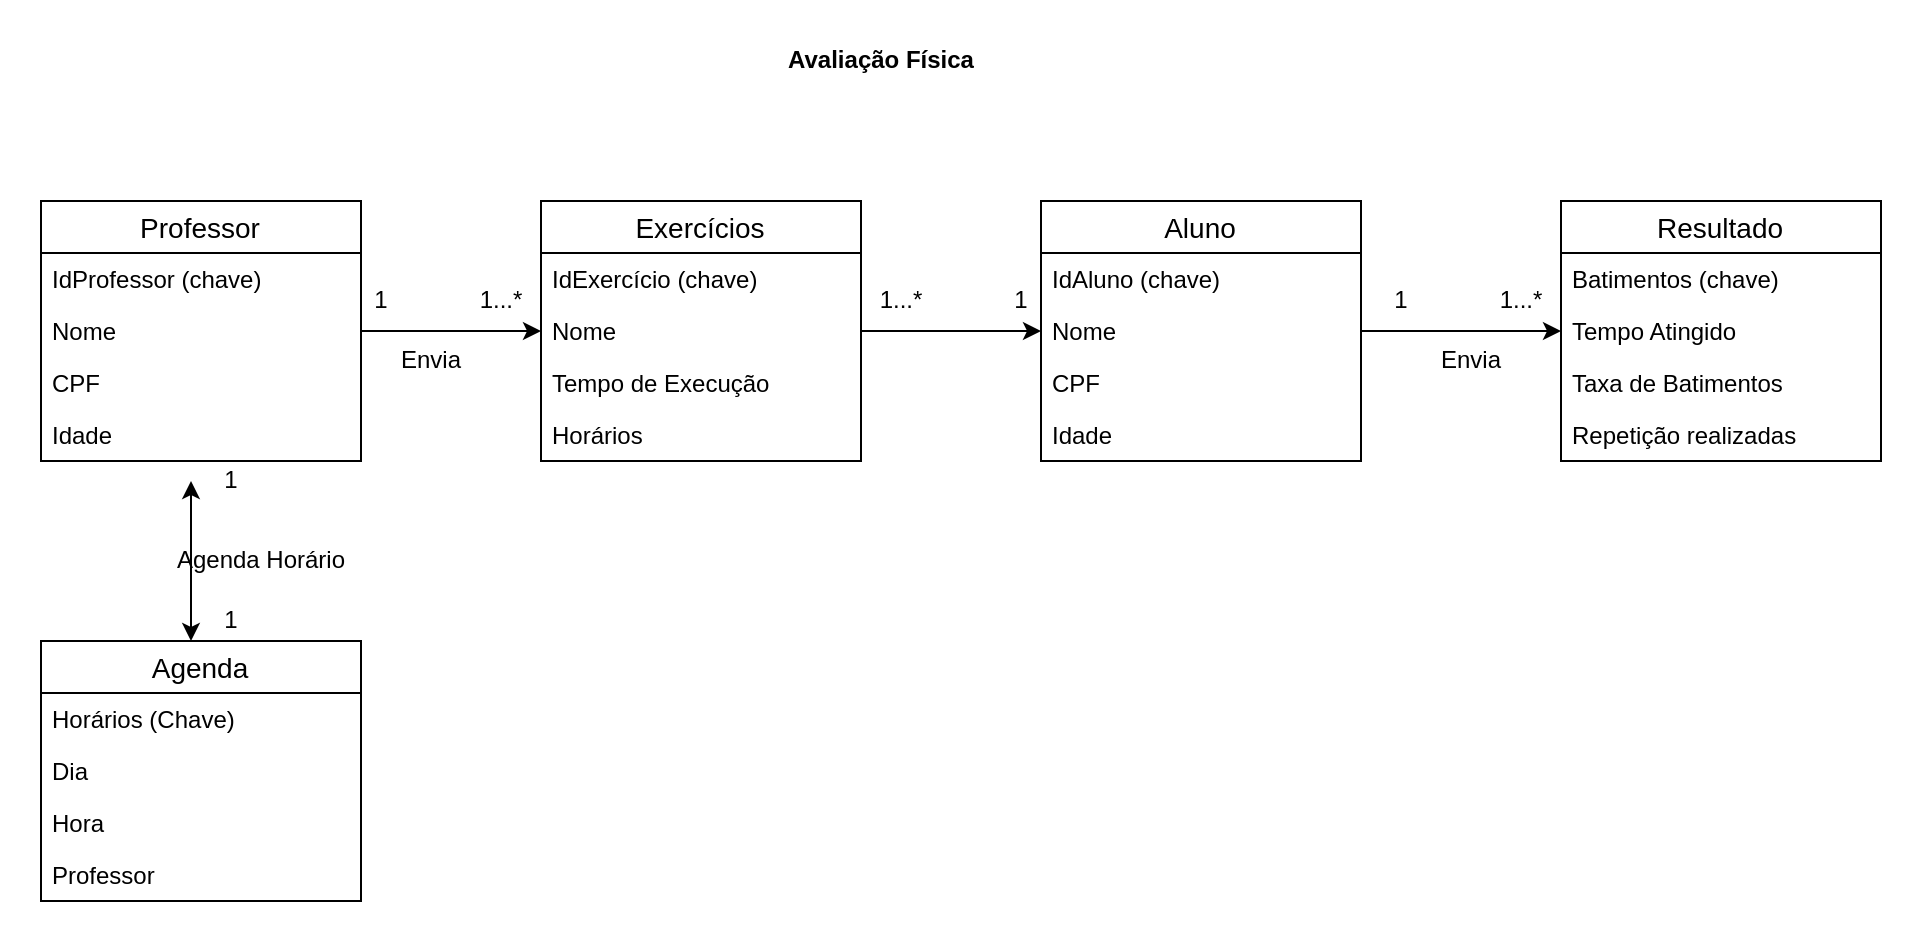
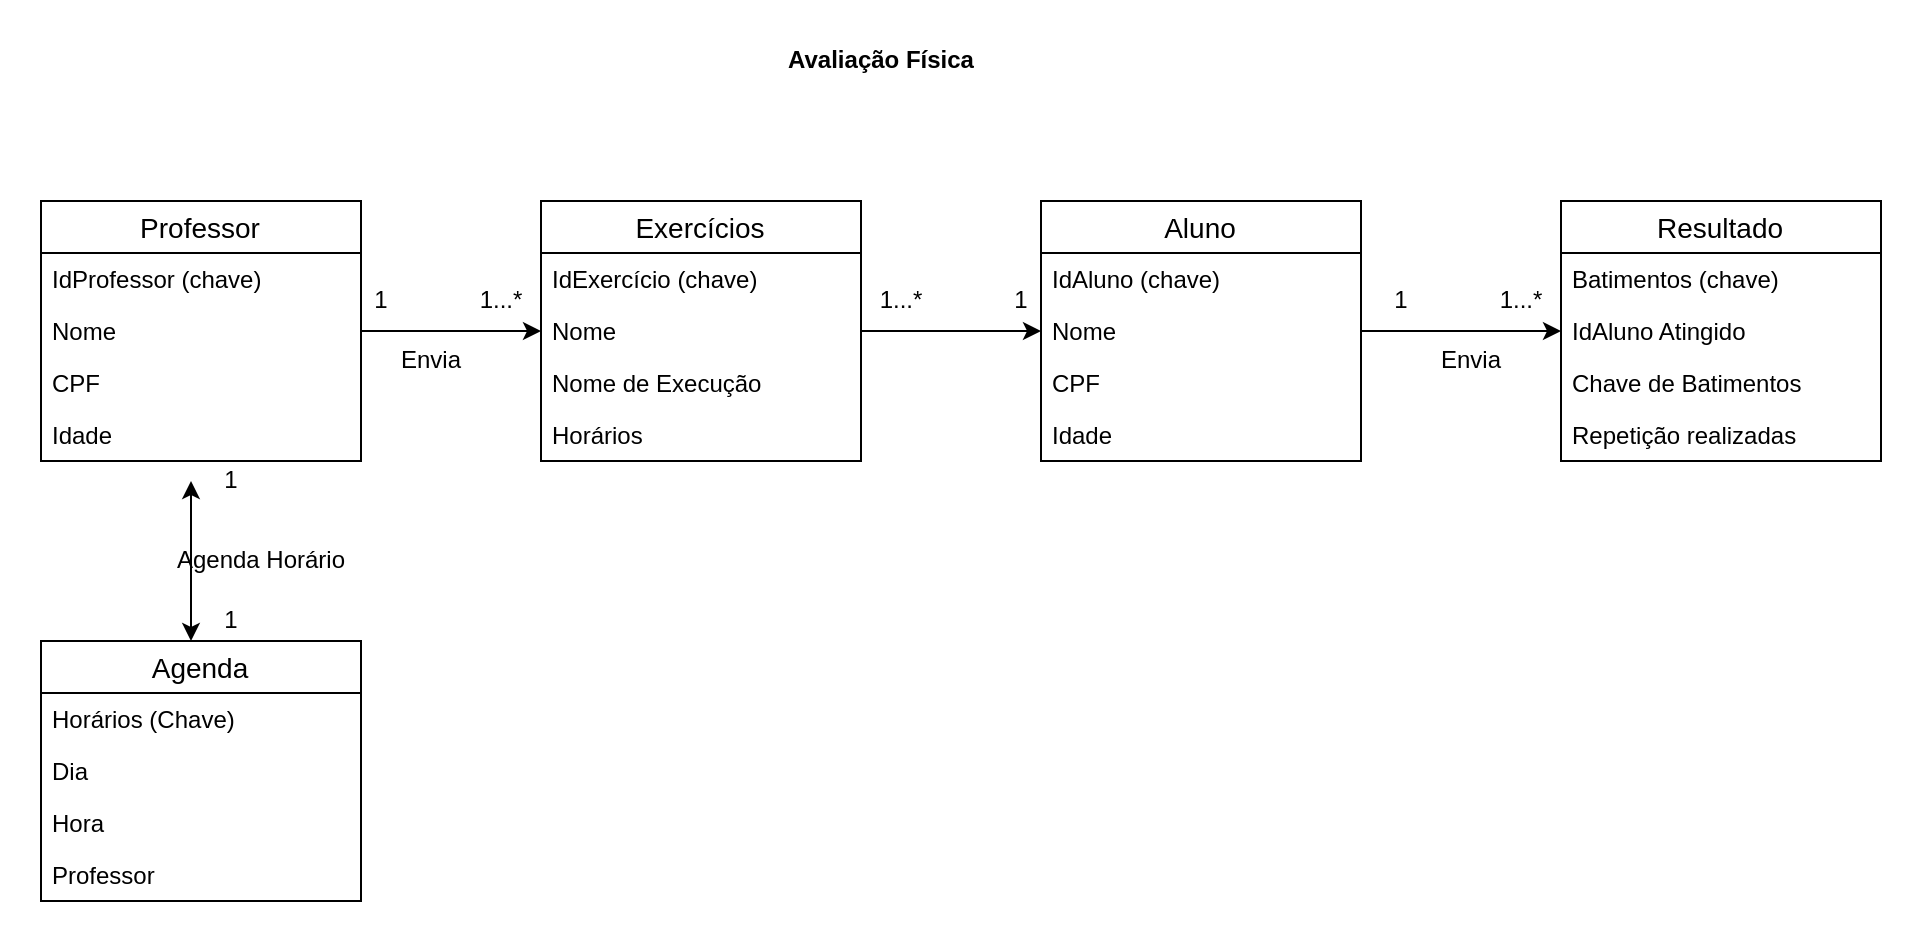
(1657, 332) -> (1667, 332)
(660, 384) -> (653, 384)
(1684, 384) -> (1690, 384)
